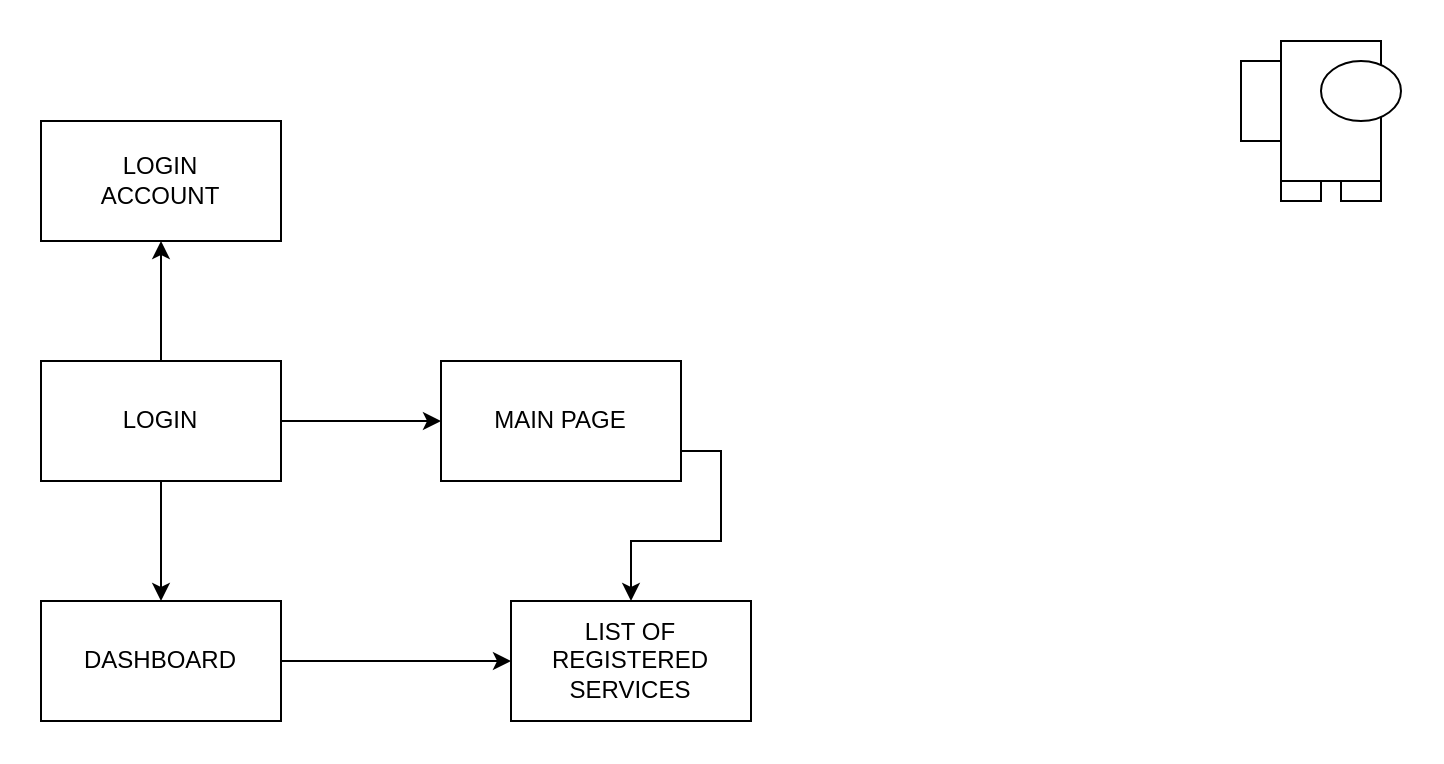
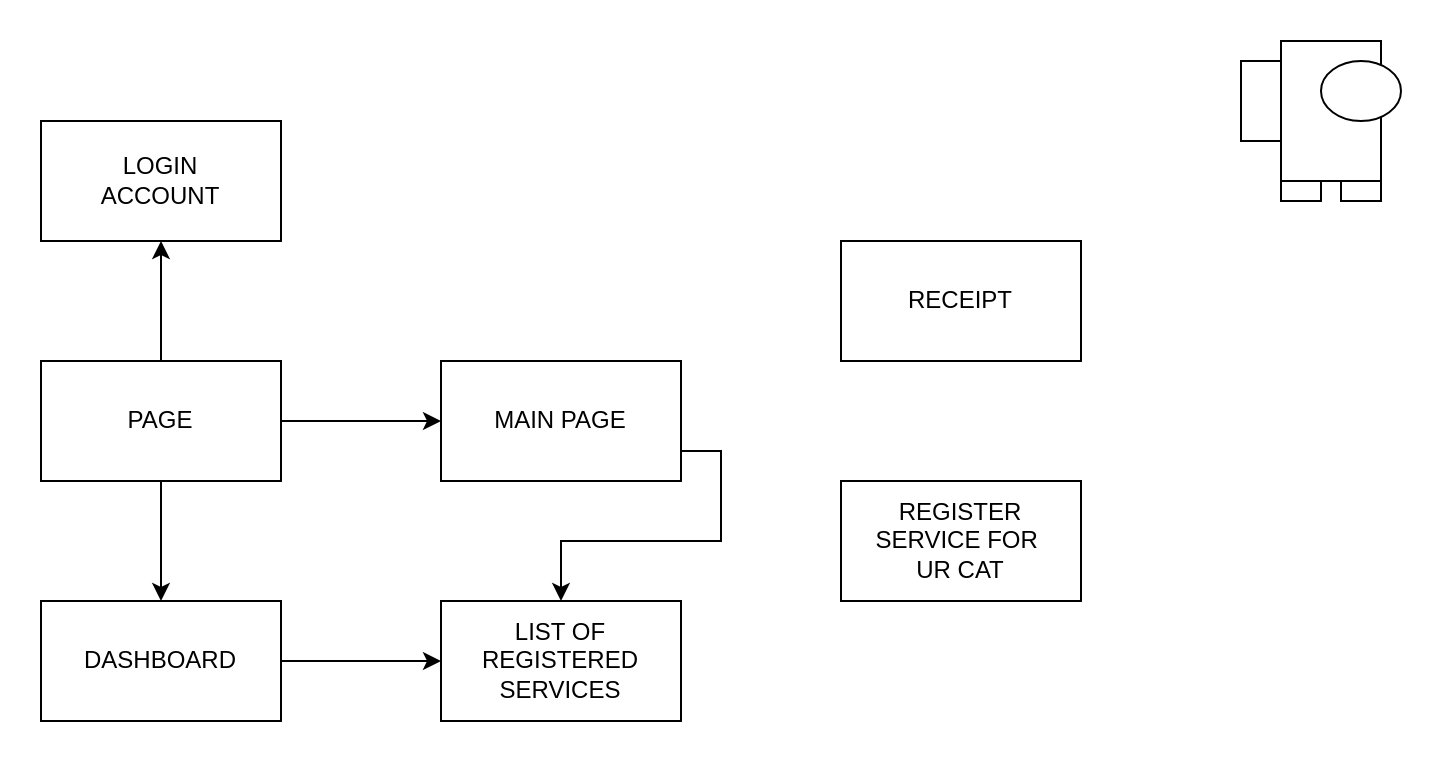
none -> (961, 301)
(161, 421) -> (161, 421)
none -> (961, 541)
(631, 661) -> (561, 661)
